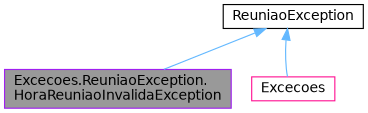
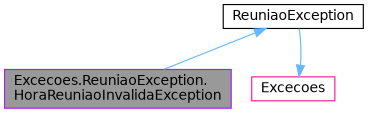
(286, 58) -> (301, 47)
